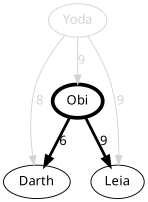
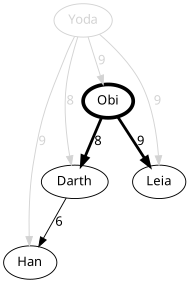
(63, 141) -> (98, 141)
none -> (30, 263)
